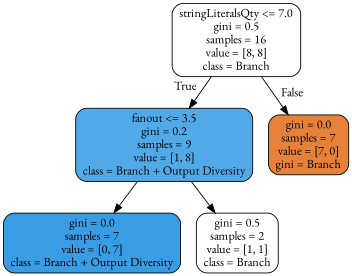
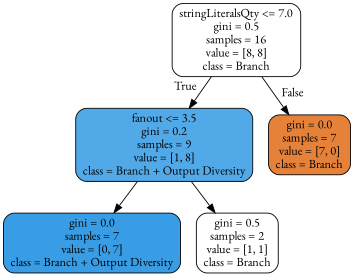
(309, 145) -> (310, 145)
